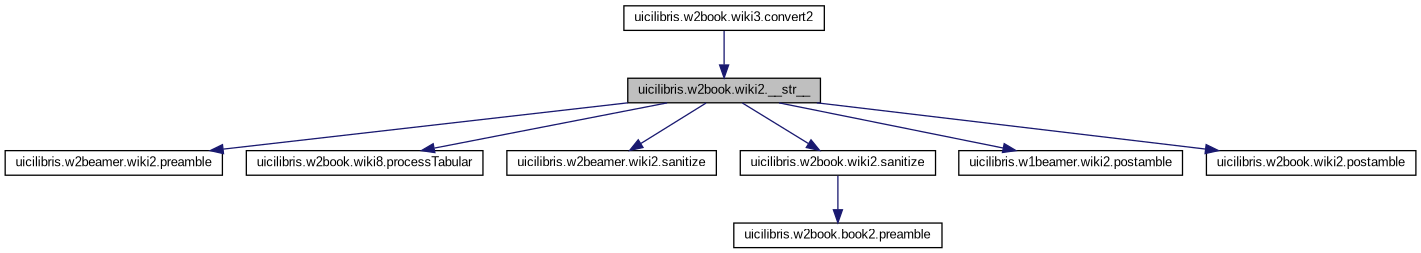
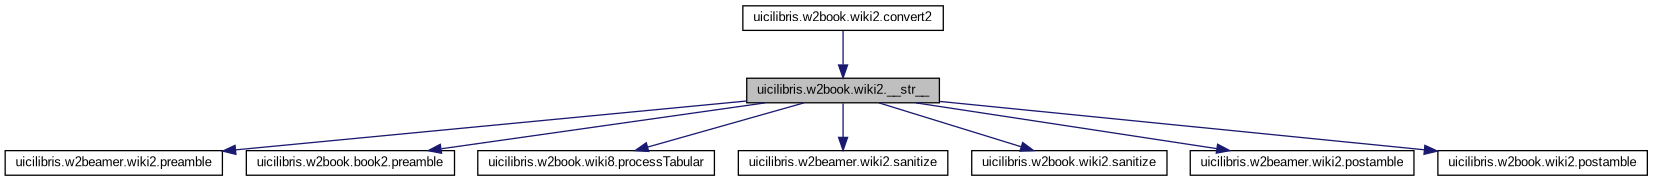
(724, 18) -> (843, 18)
(1071, 163) -> (1302, 163)
(838, 193) -> (603, 126)
